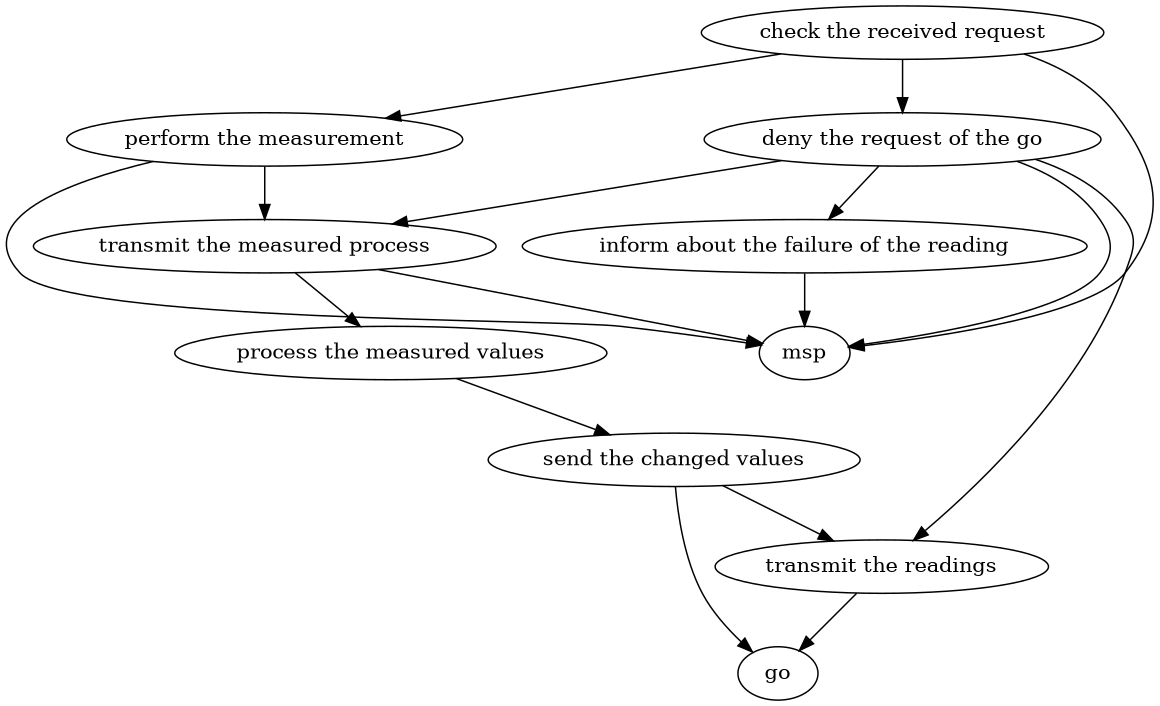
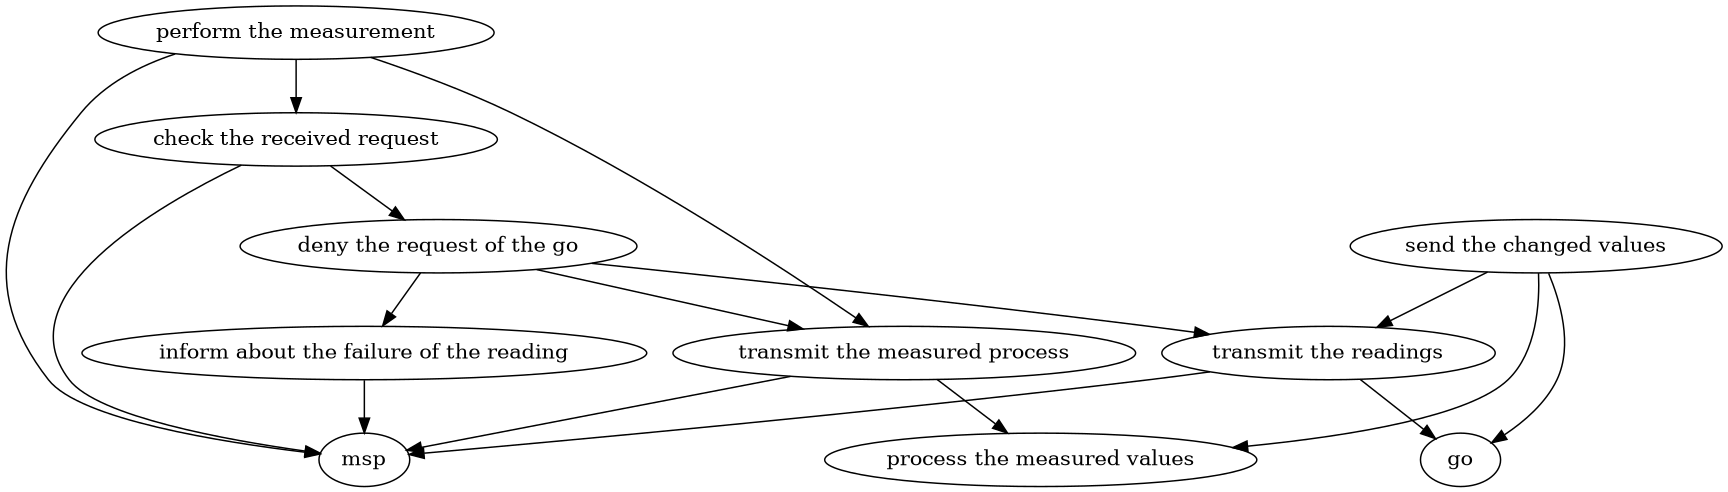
(591, 85) -> (296, 79)
(1072, 293) -> (817, 416)
(526, 404) -> (1438, 414)
